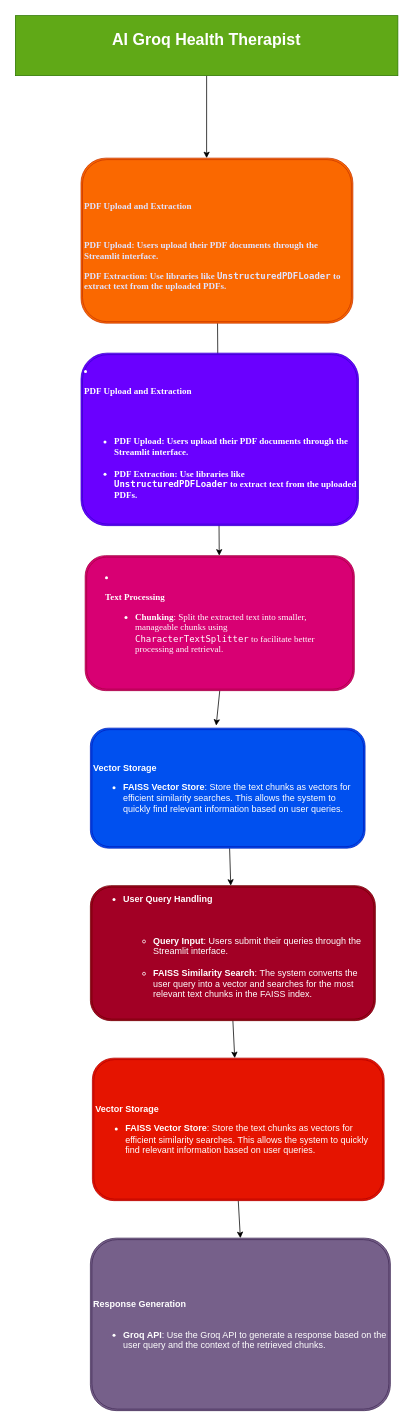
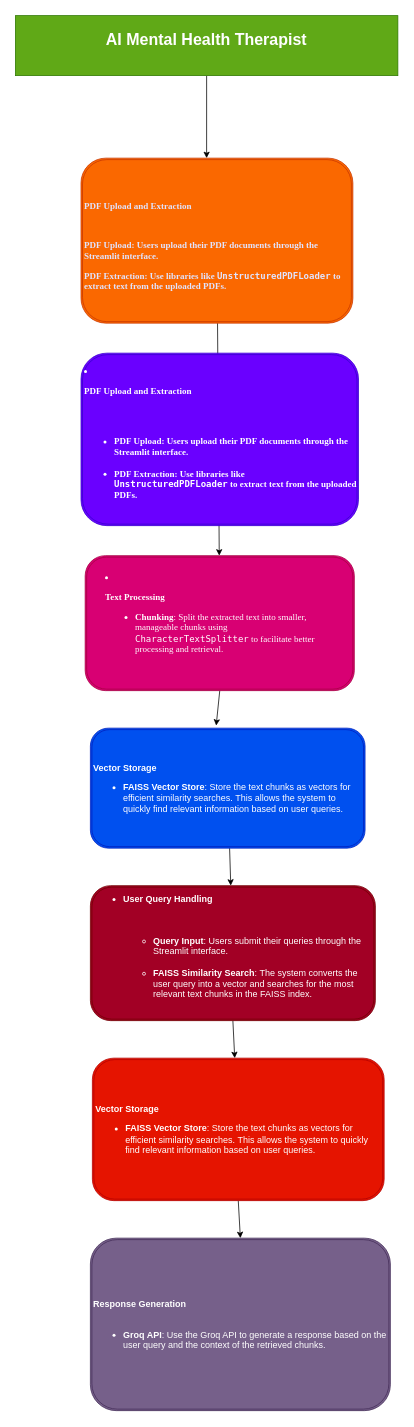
(207, 26) -> (207, 26)
